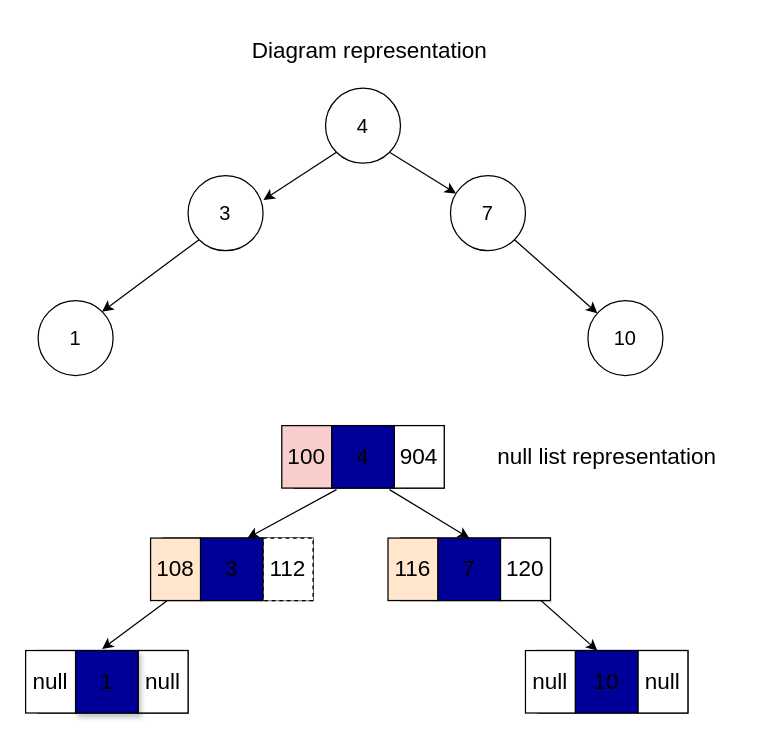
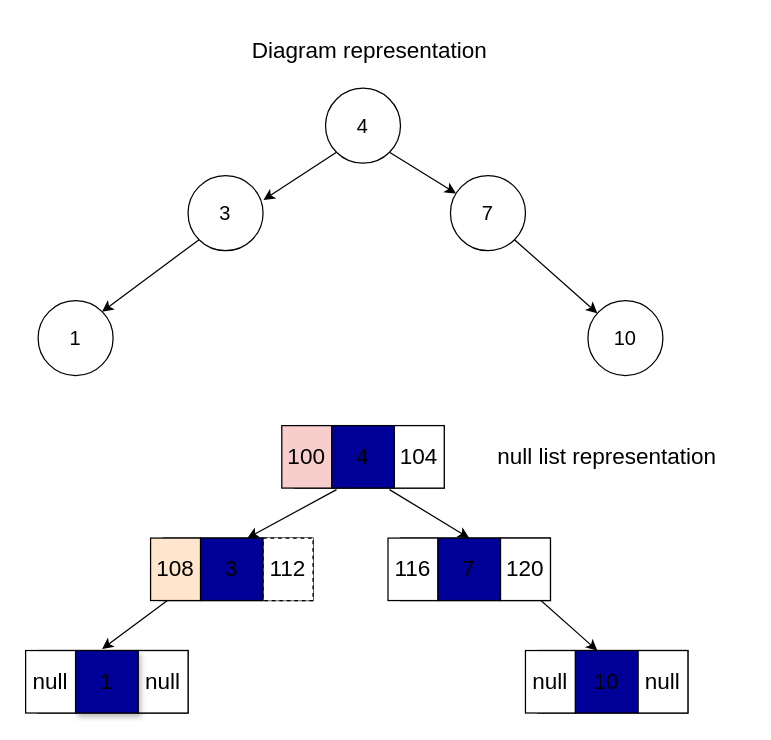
(419, 457) -> (419, 457)
(413, 569) -> (413, 569)
